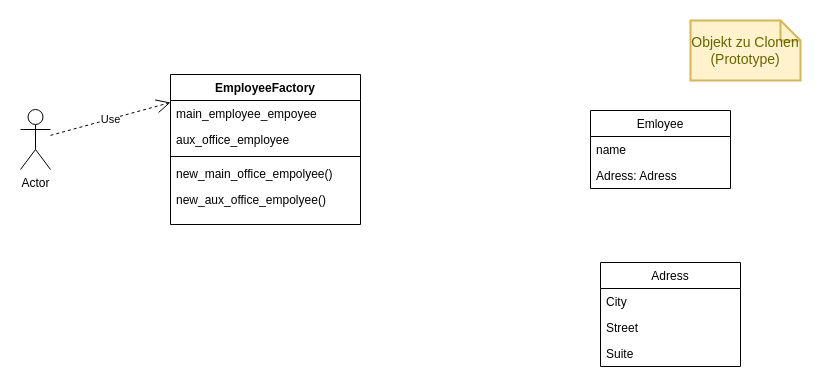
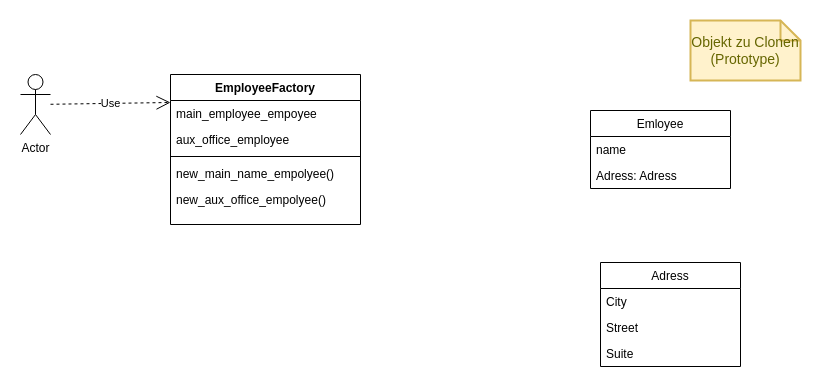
(36, 140) -> (36, 105)
(259, 174) -> (254, 174)
